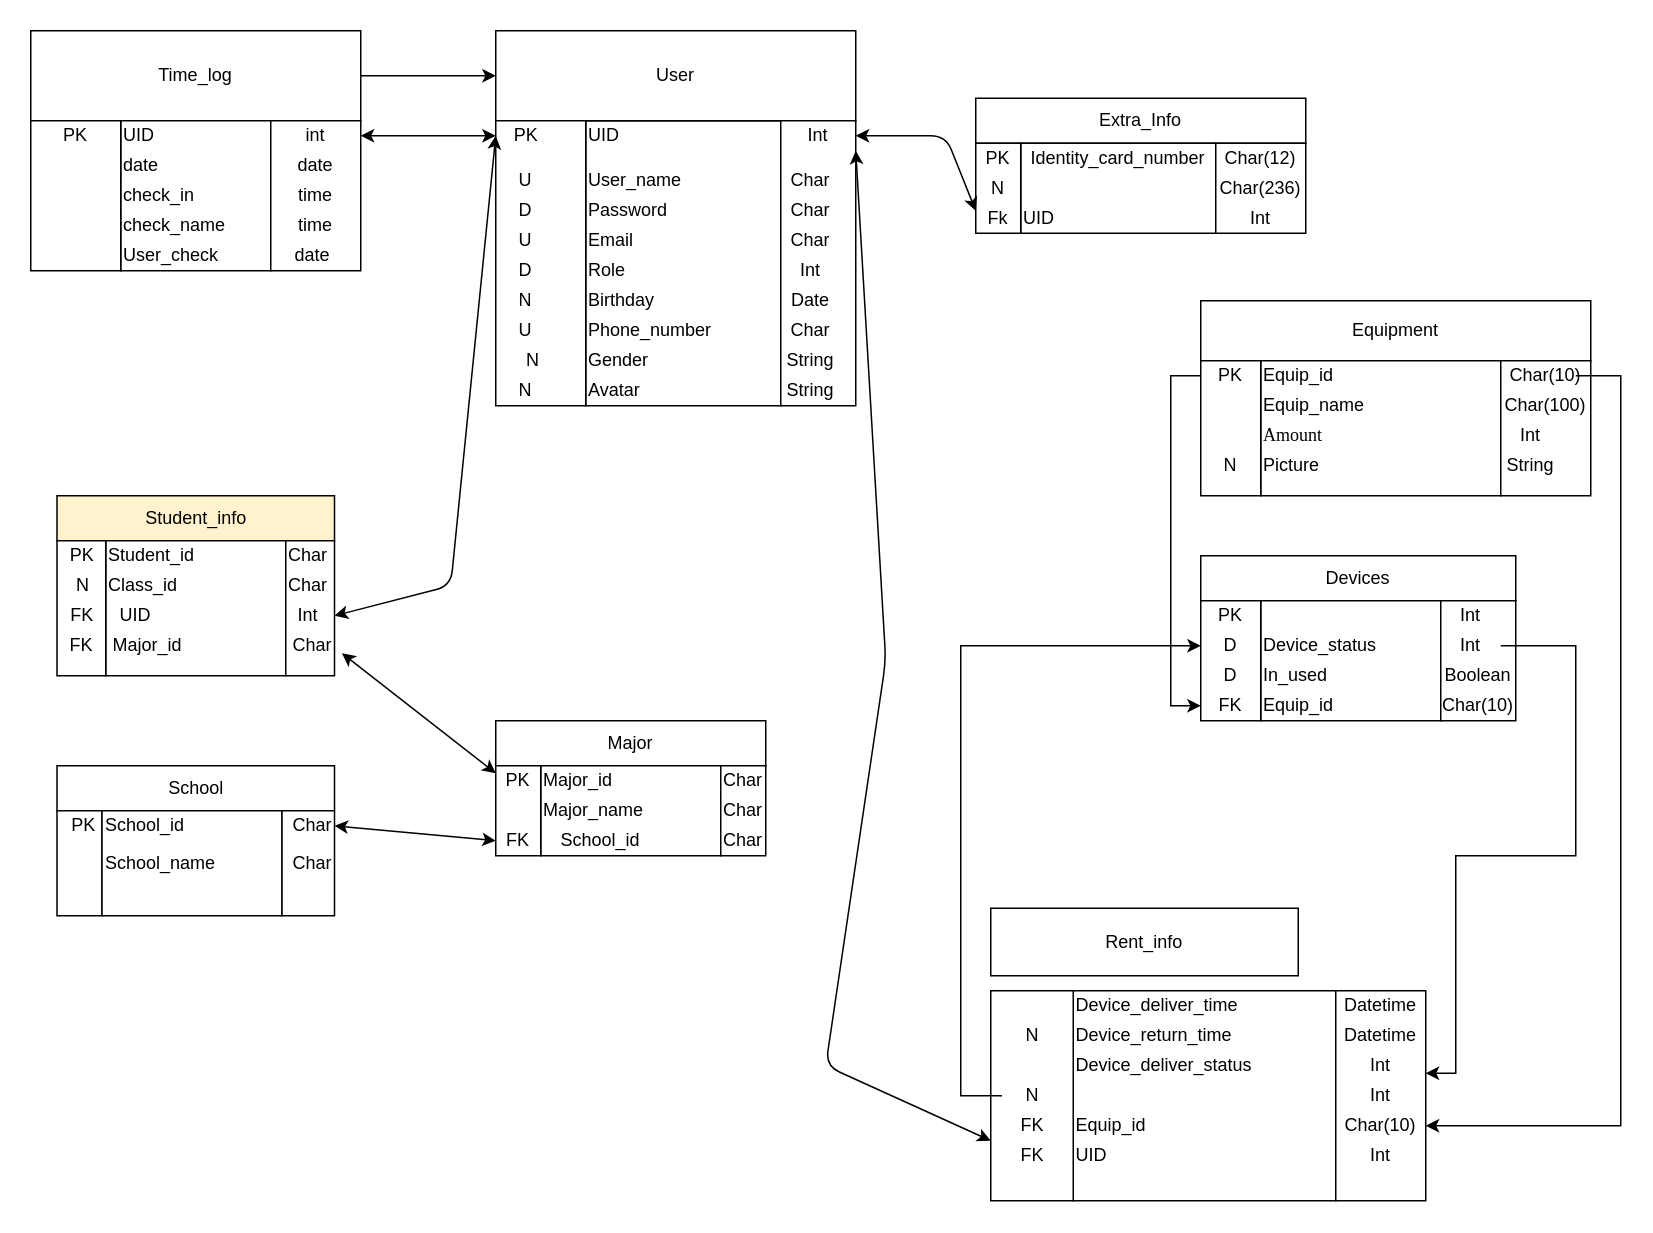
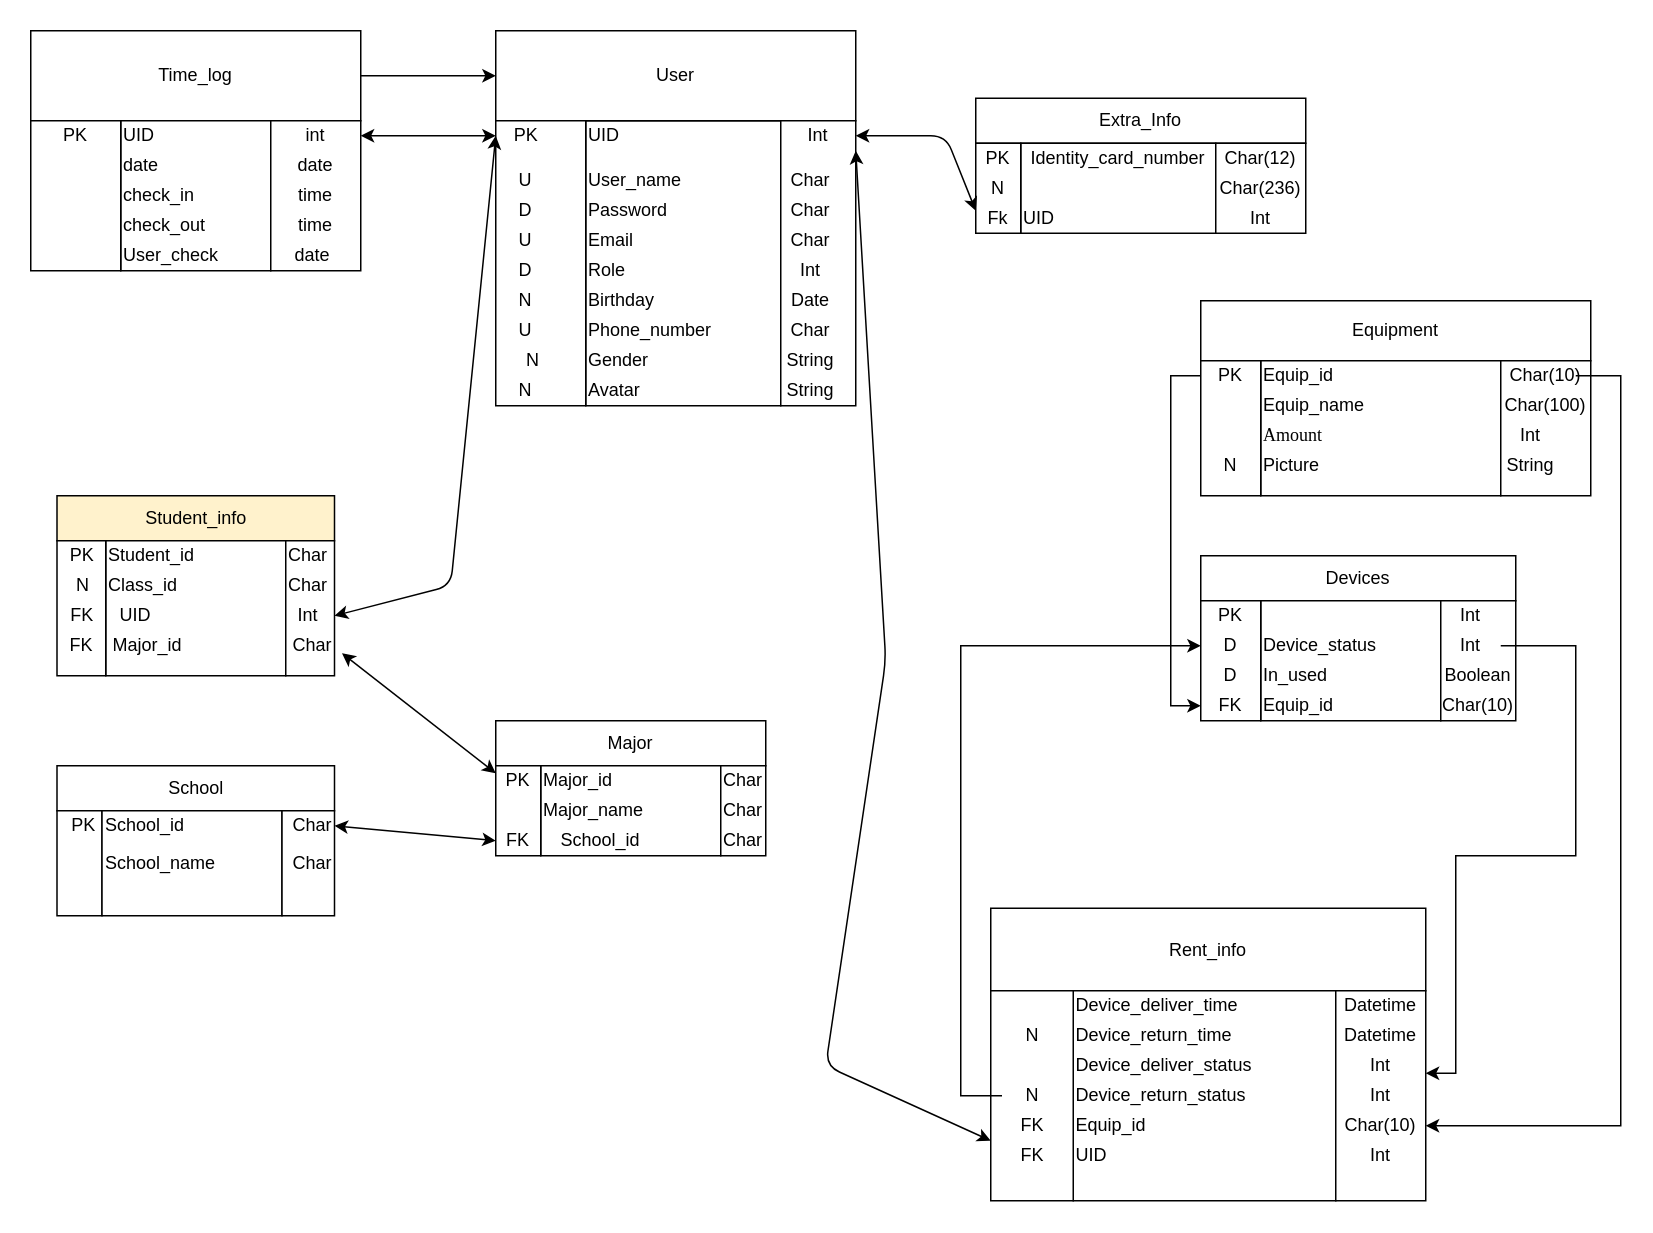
(174, 226) -> (169, 226)
(1145, 942) -> (1208, 950)
none -> (1197, 1096)
